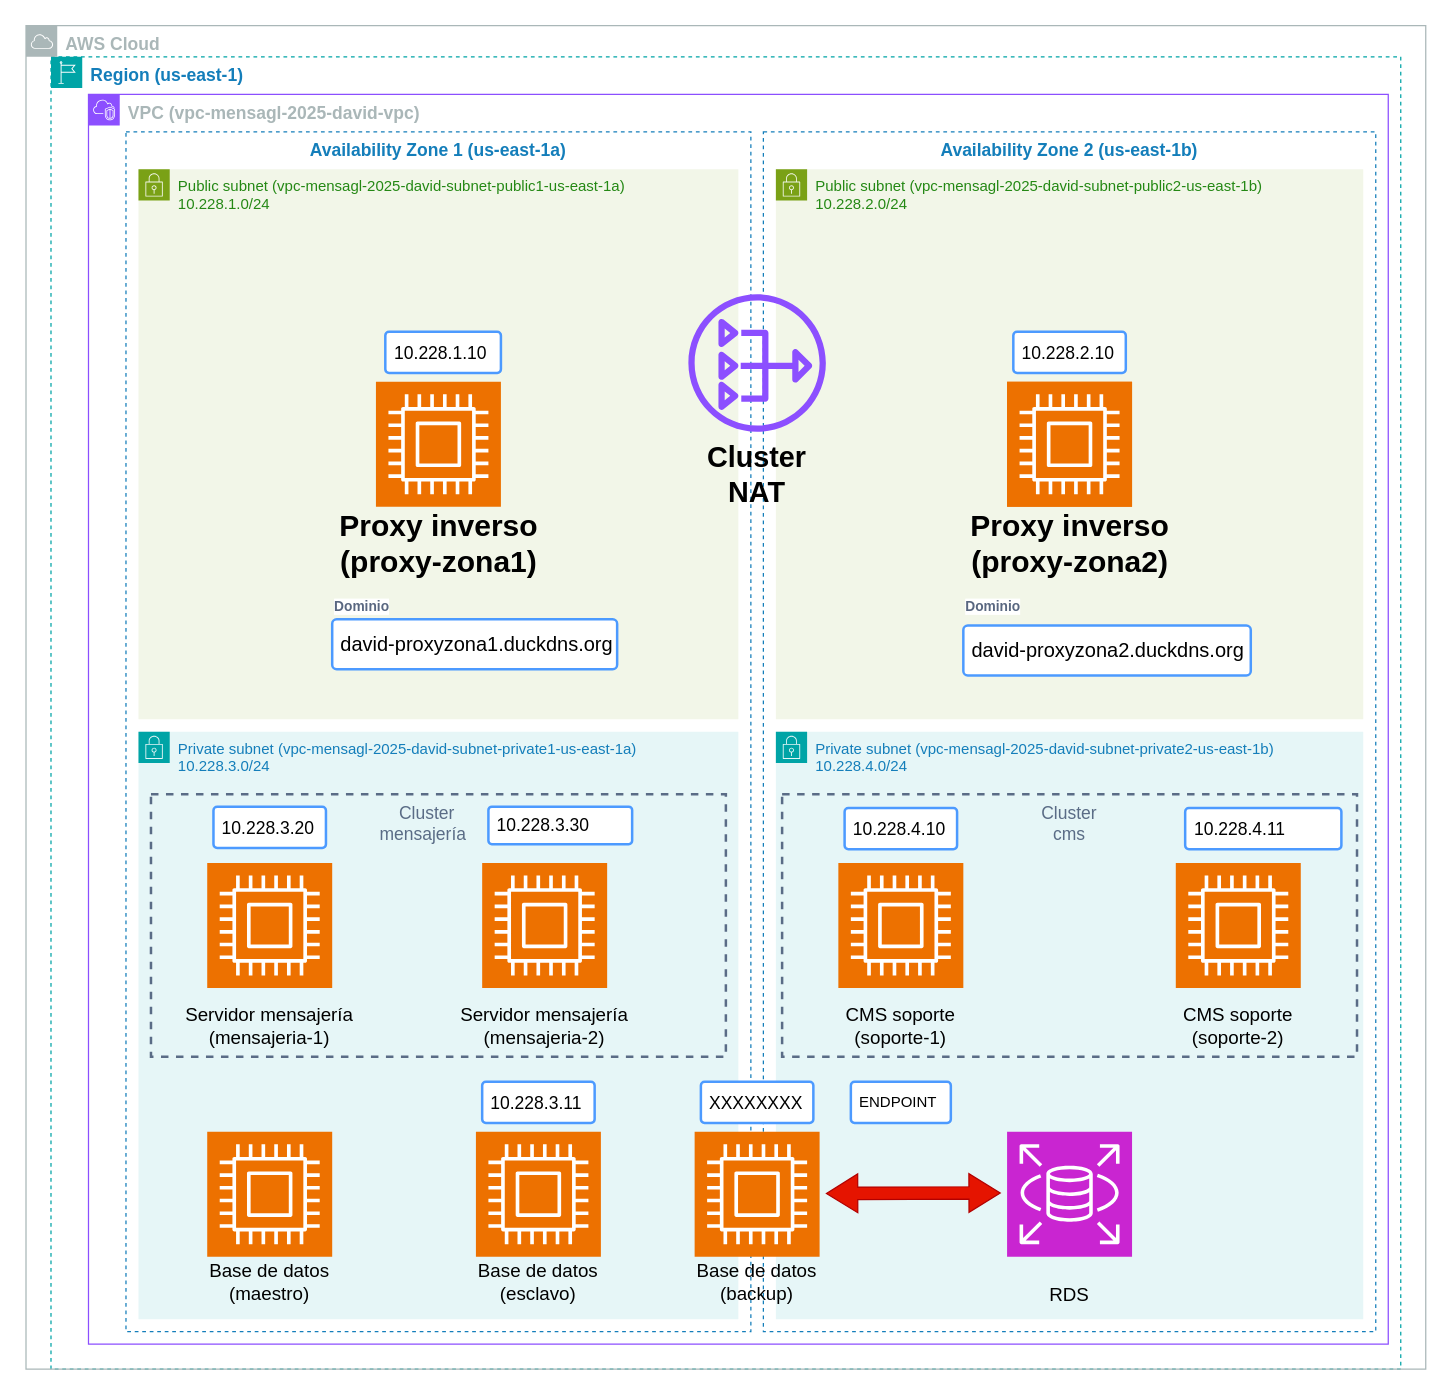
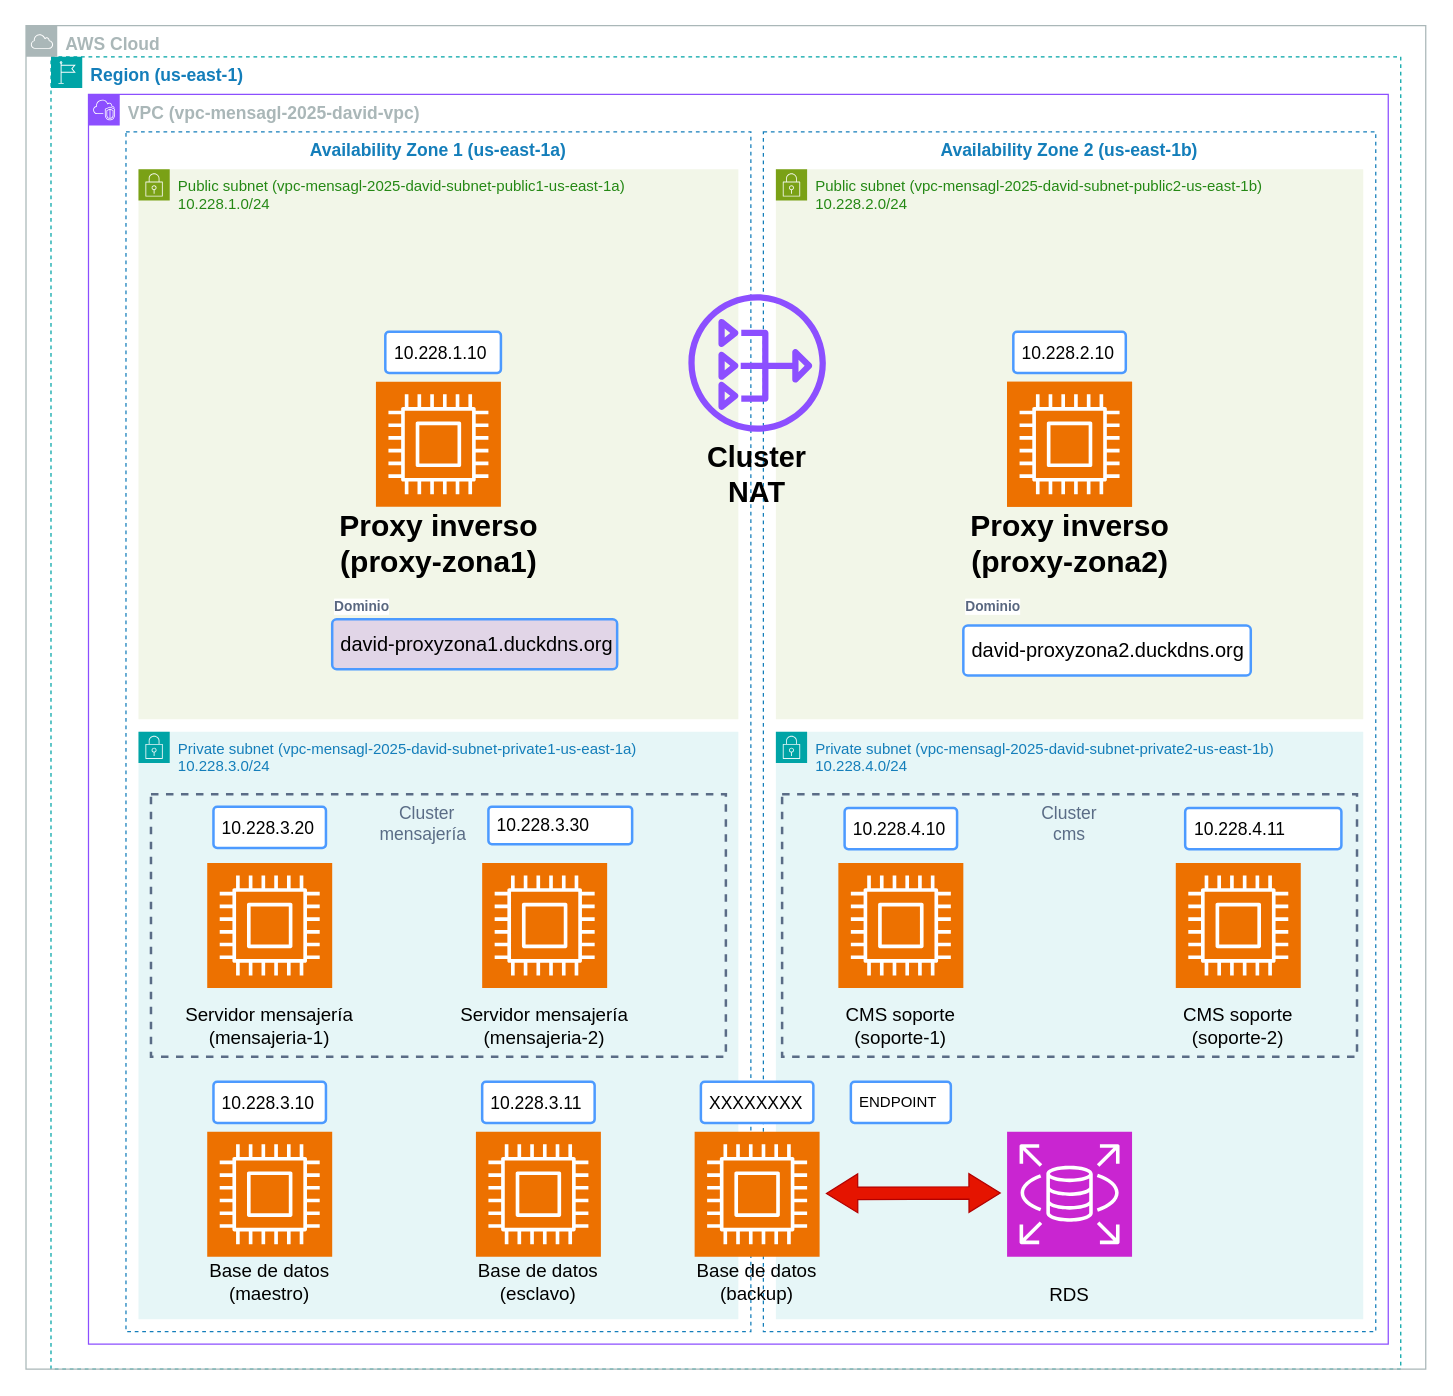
(474, 644) -> (474, 644)
none -> (269, 1103)
